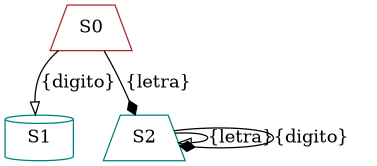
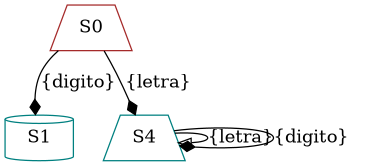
(41, 73) -> (41, 73)
(144, 138) -> (144, 138)
